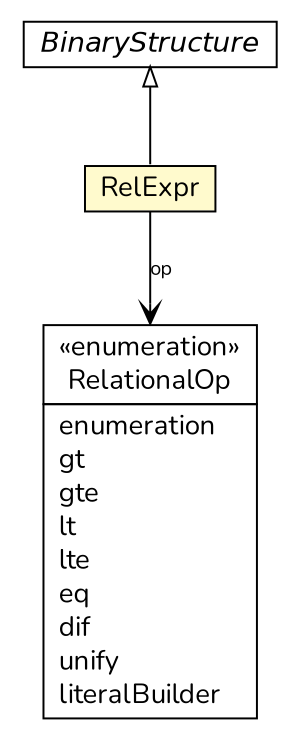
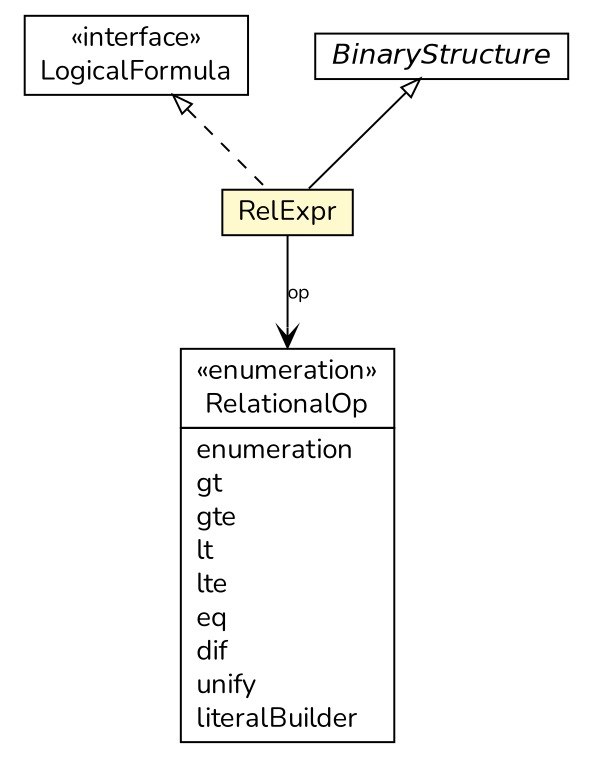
none -> (135, 55)
